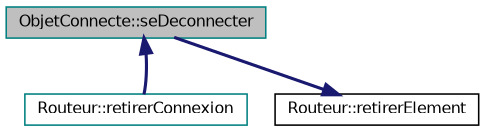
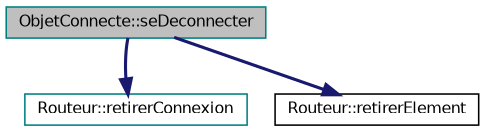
(146, 74) -> (126, 58)
